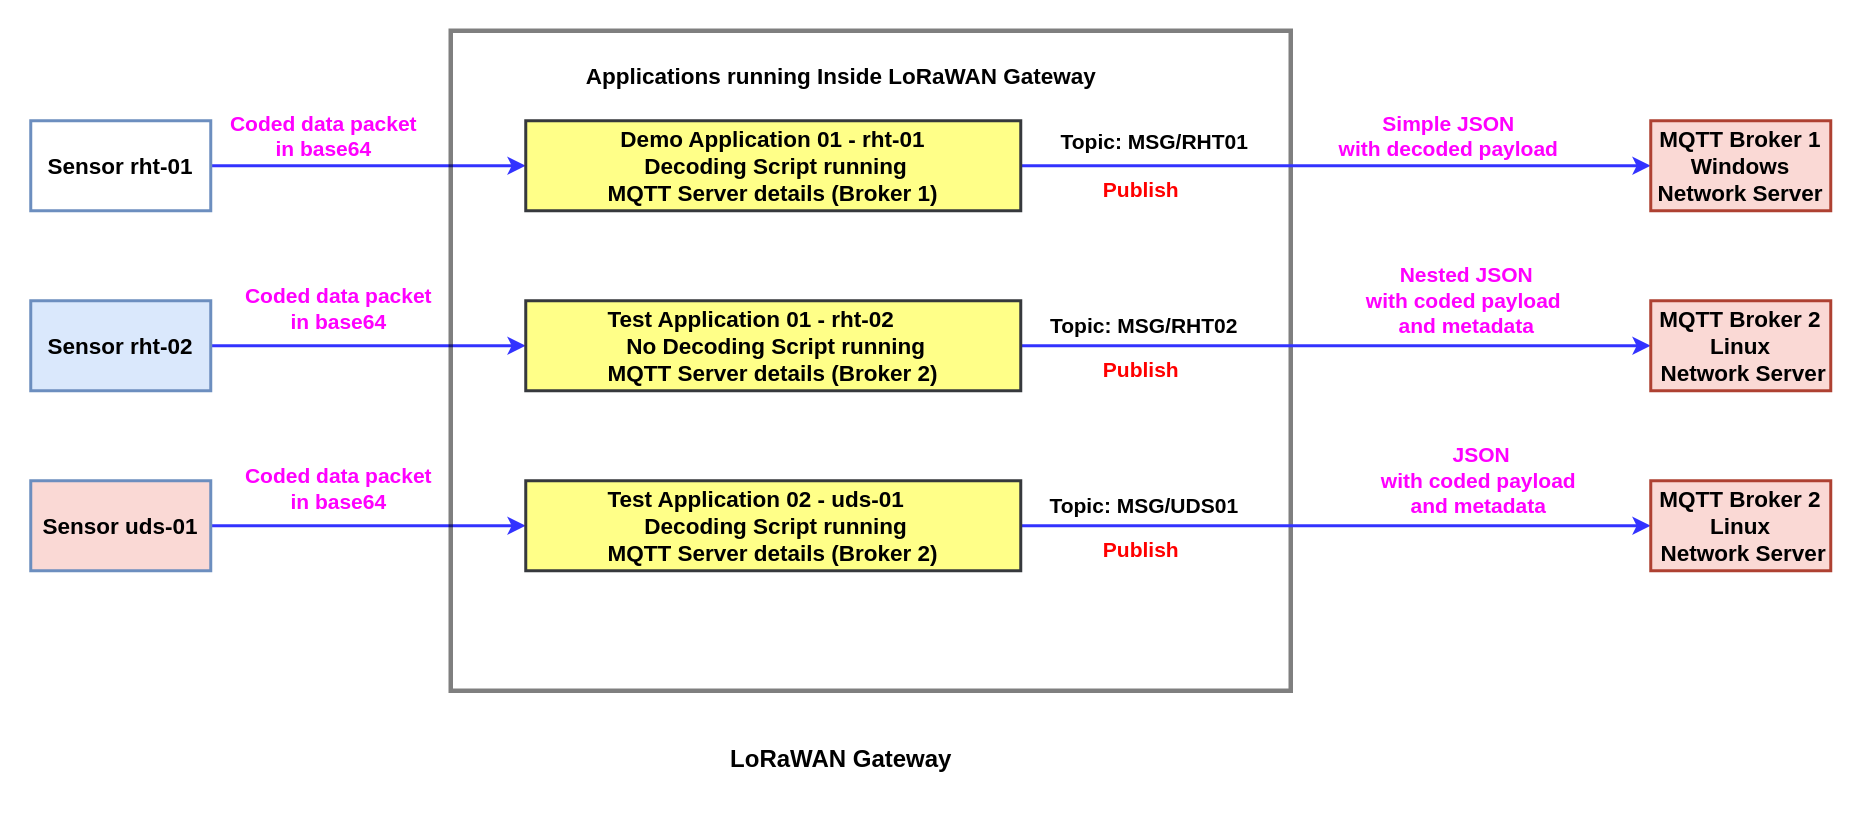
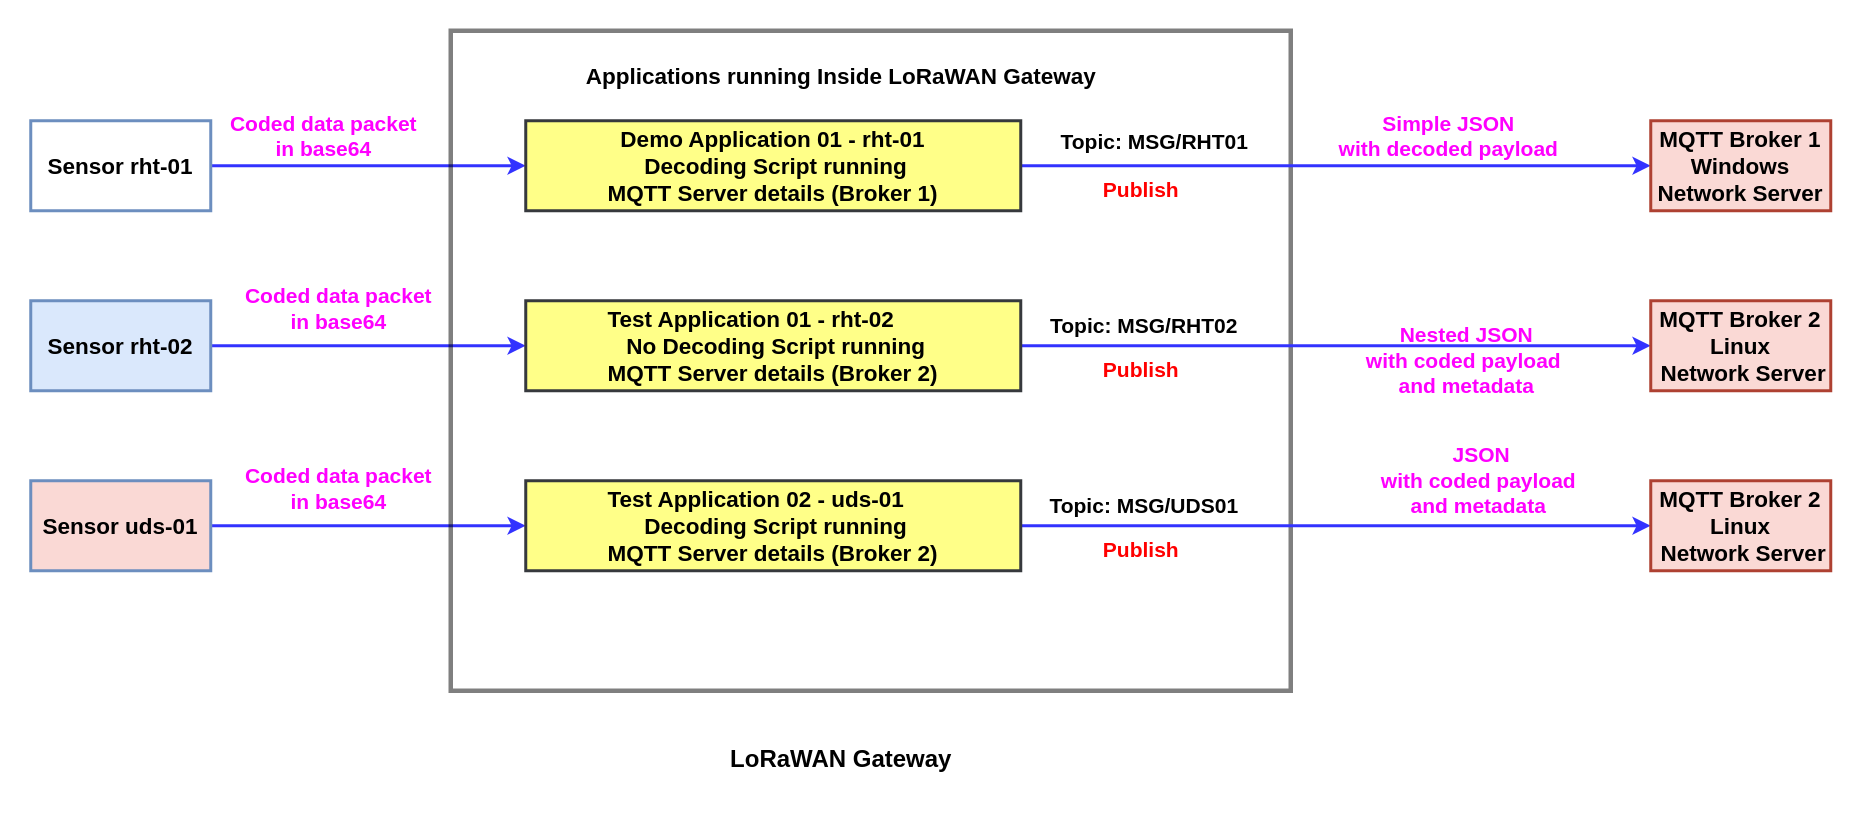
(1463, 301) -> (1463, 361)
